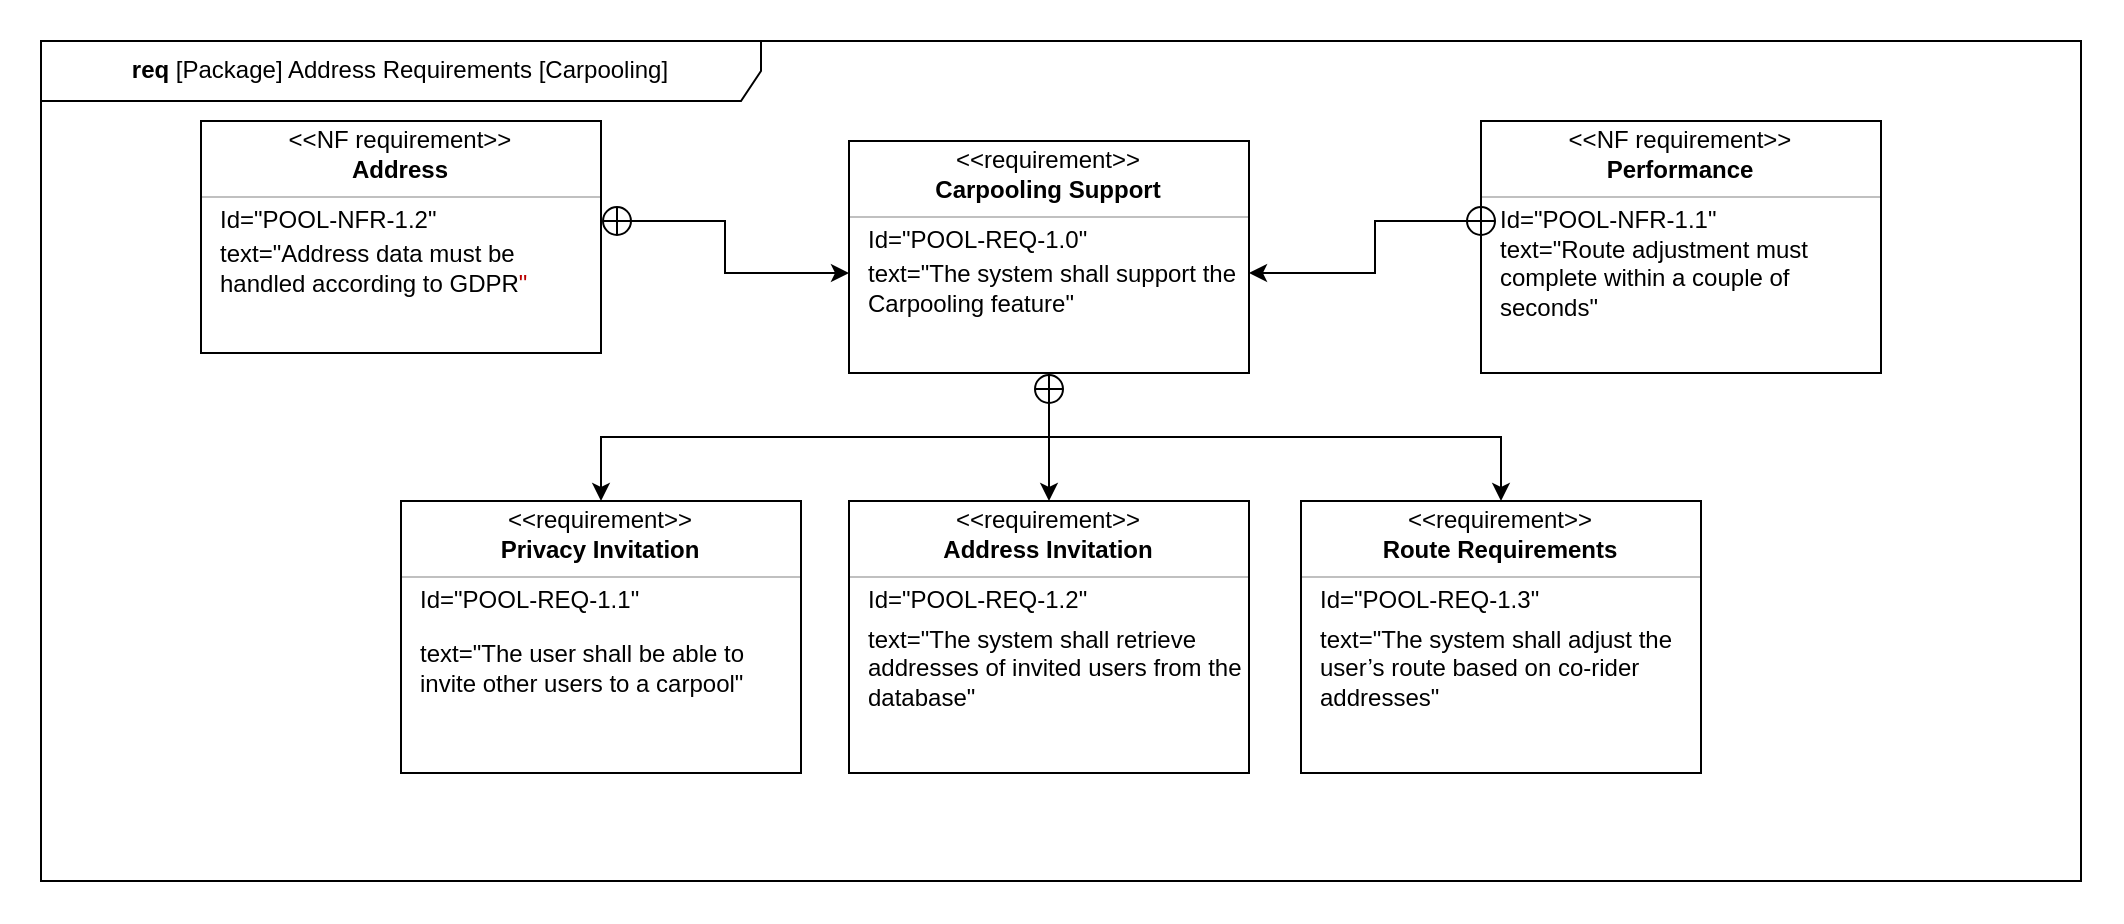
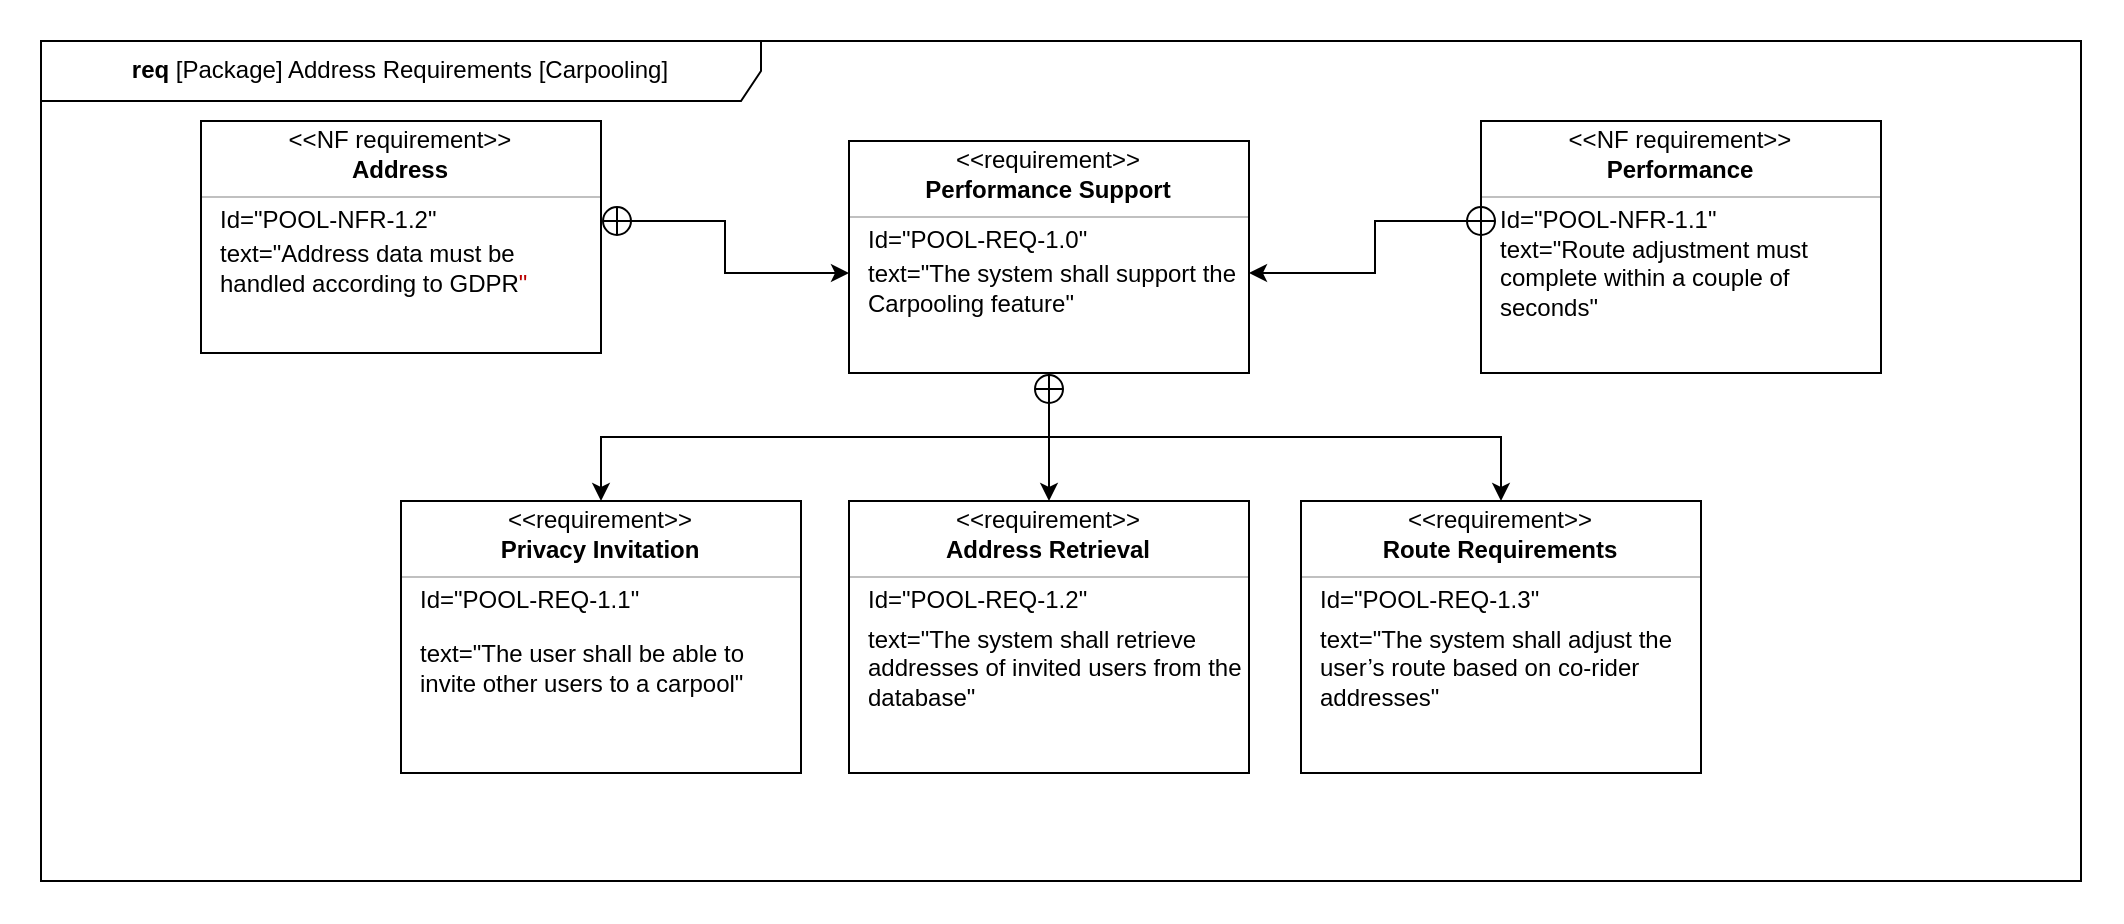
(1049, 191) -> (1049, 191)
(1049, 551) -> (1049, 551)
